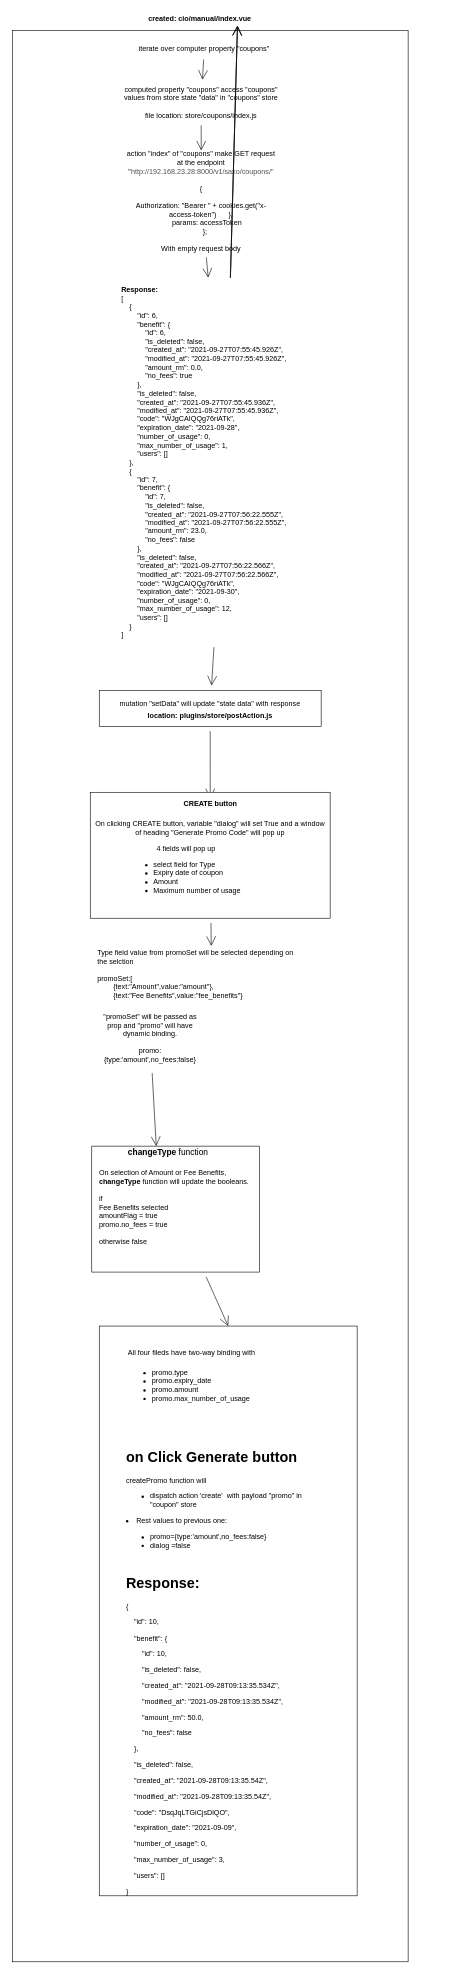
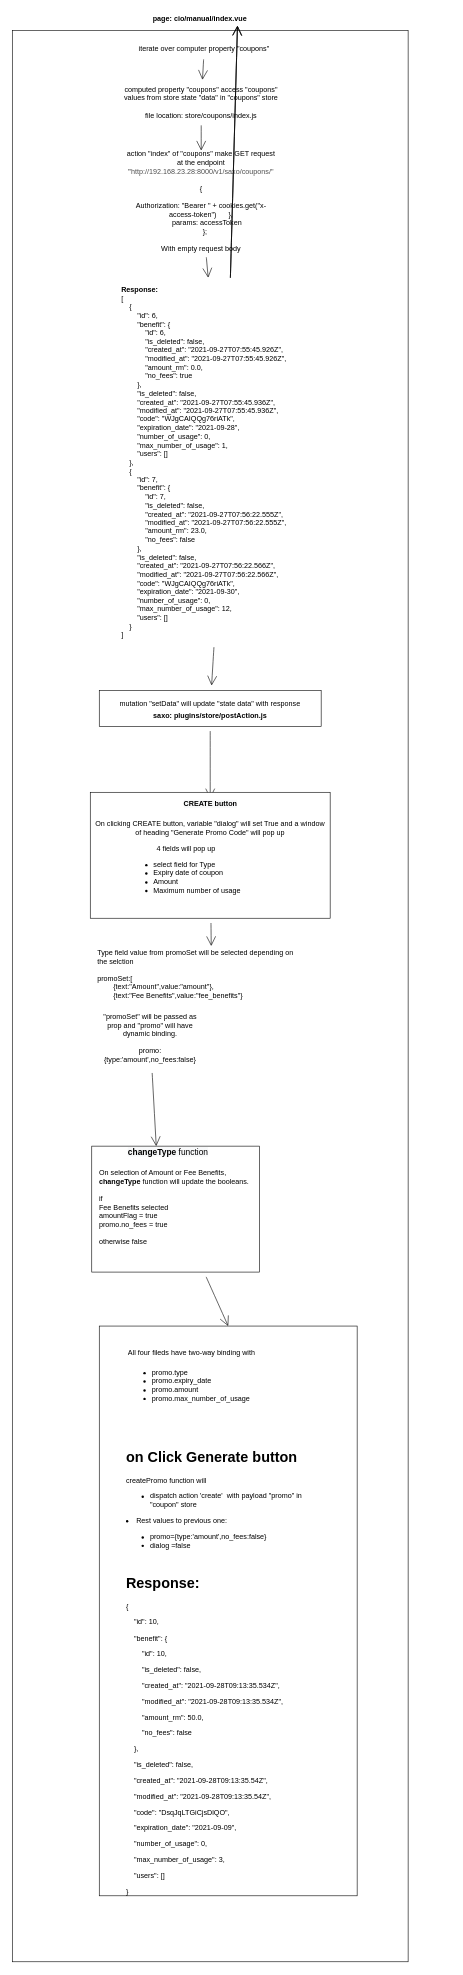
(200, 18) -> (200, 18)
(210, 716) -> (210, 716)
